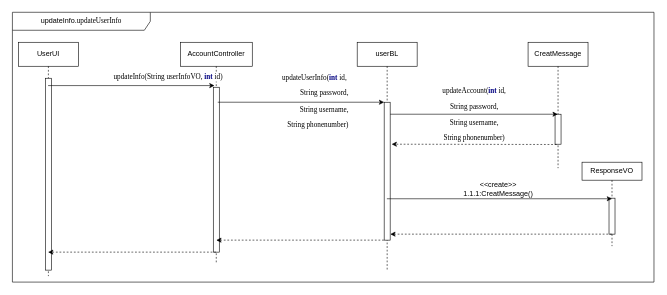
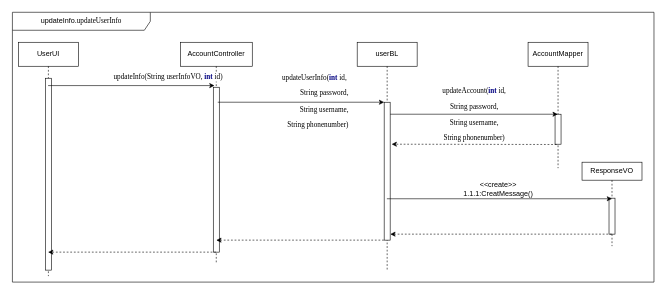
(558, 54) -> (558, 54)
